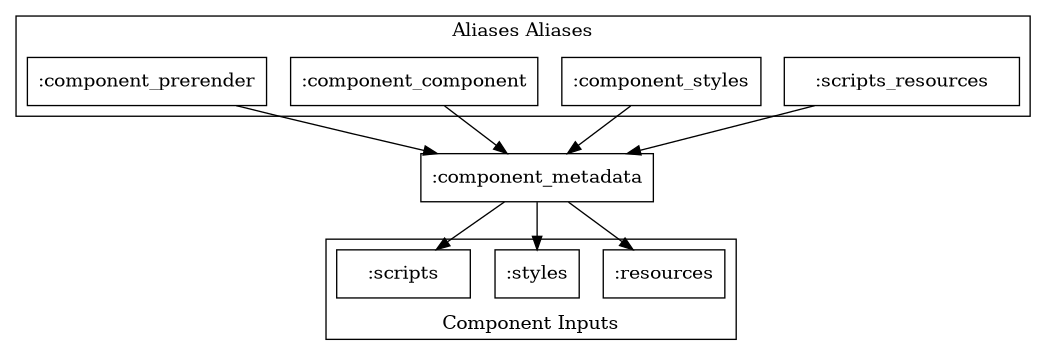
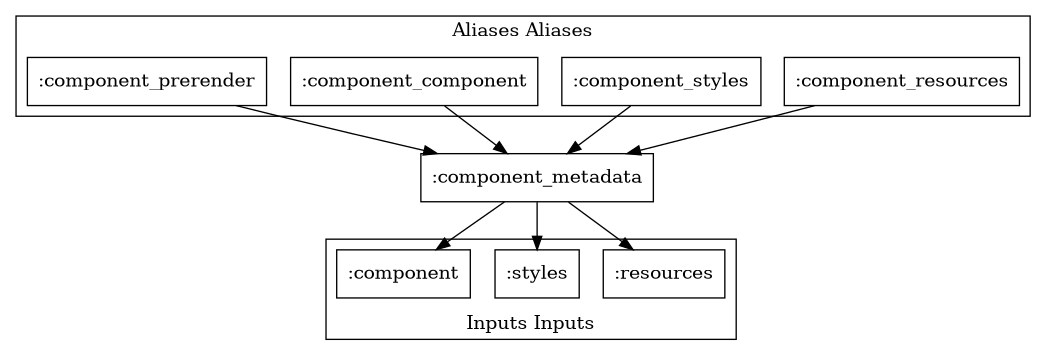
(902, 82) -> (902, 82)
(404, 274) -> (404, 274)
(531, 324) -> (531, 324)
